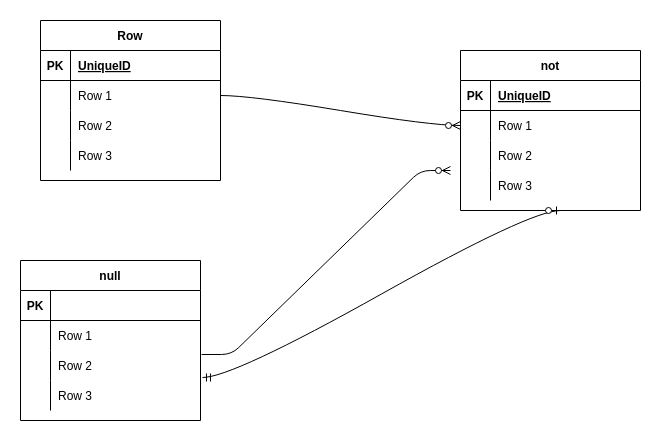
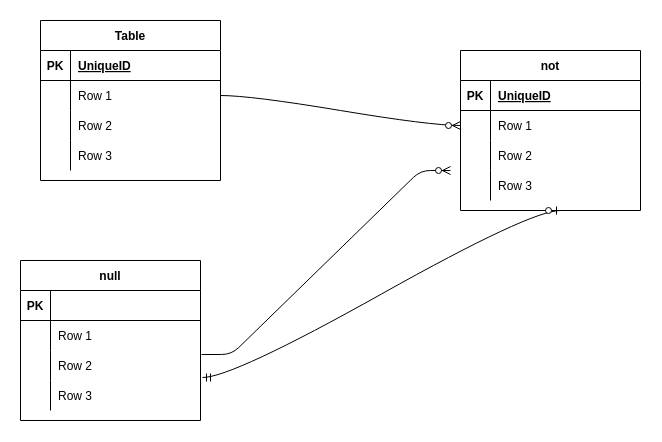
(130, 36) -> (130, 36)
